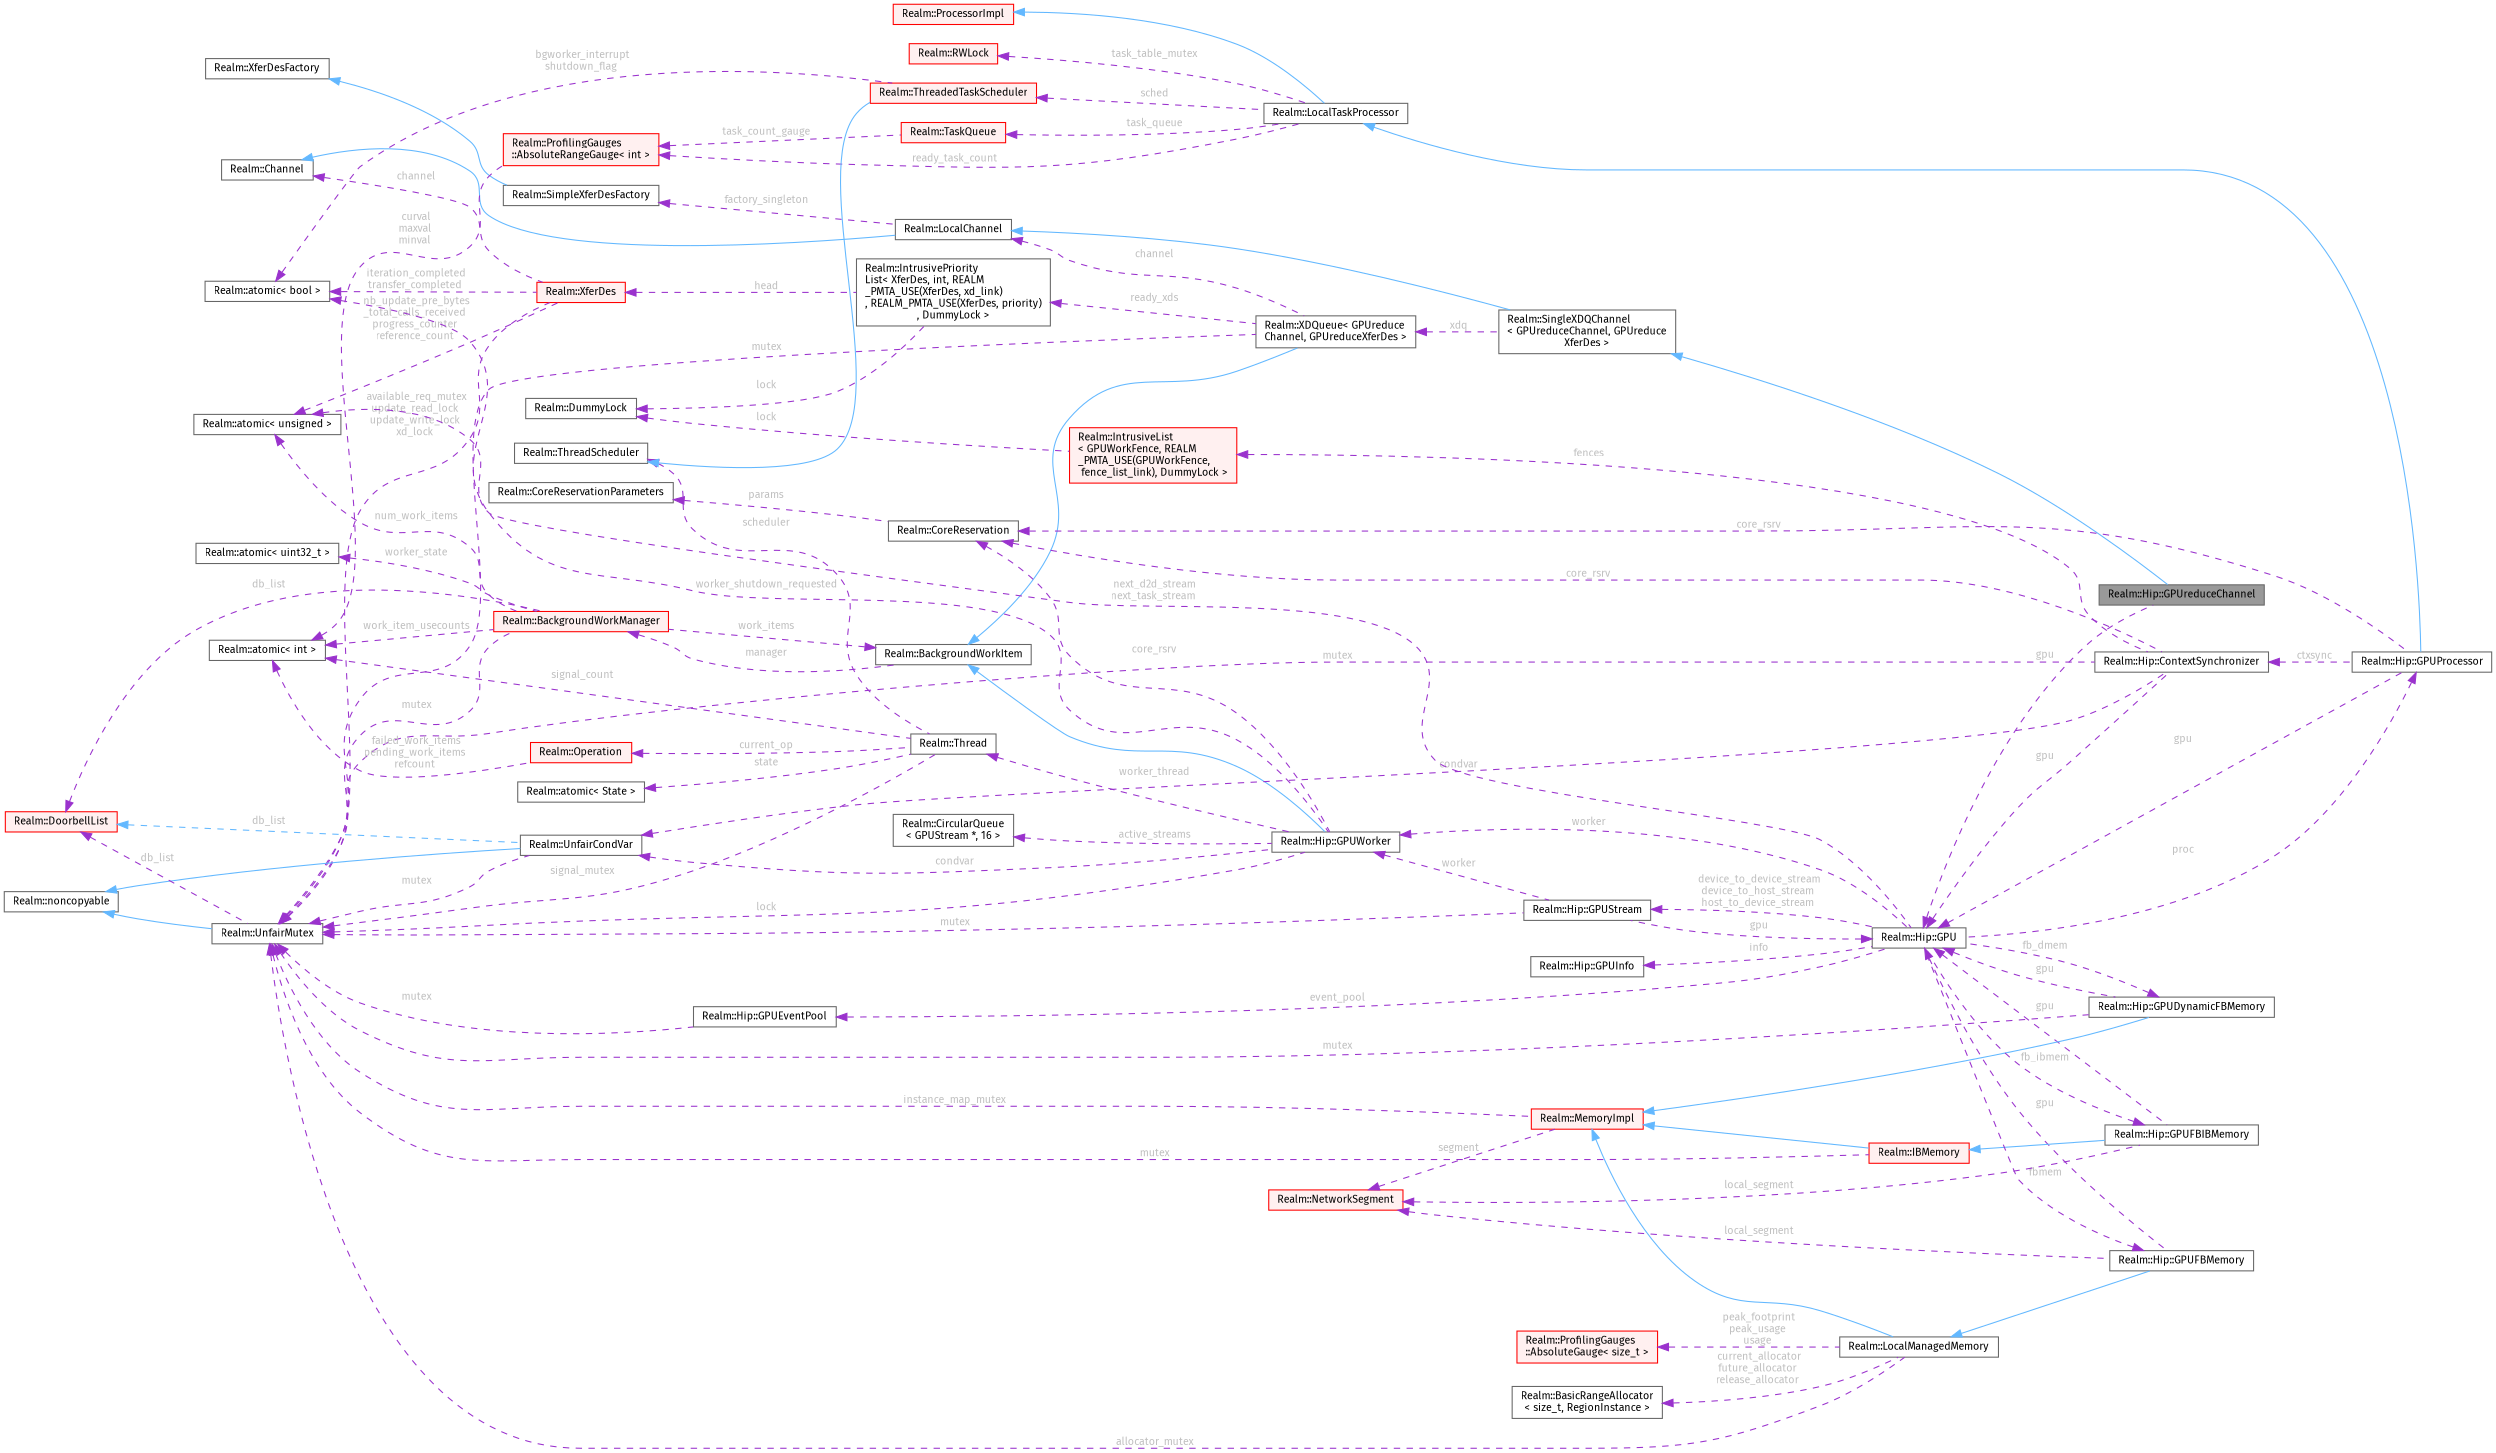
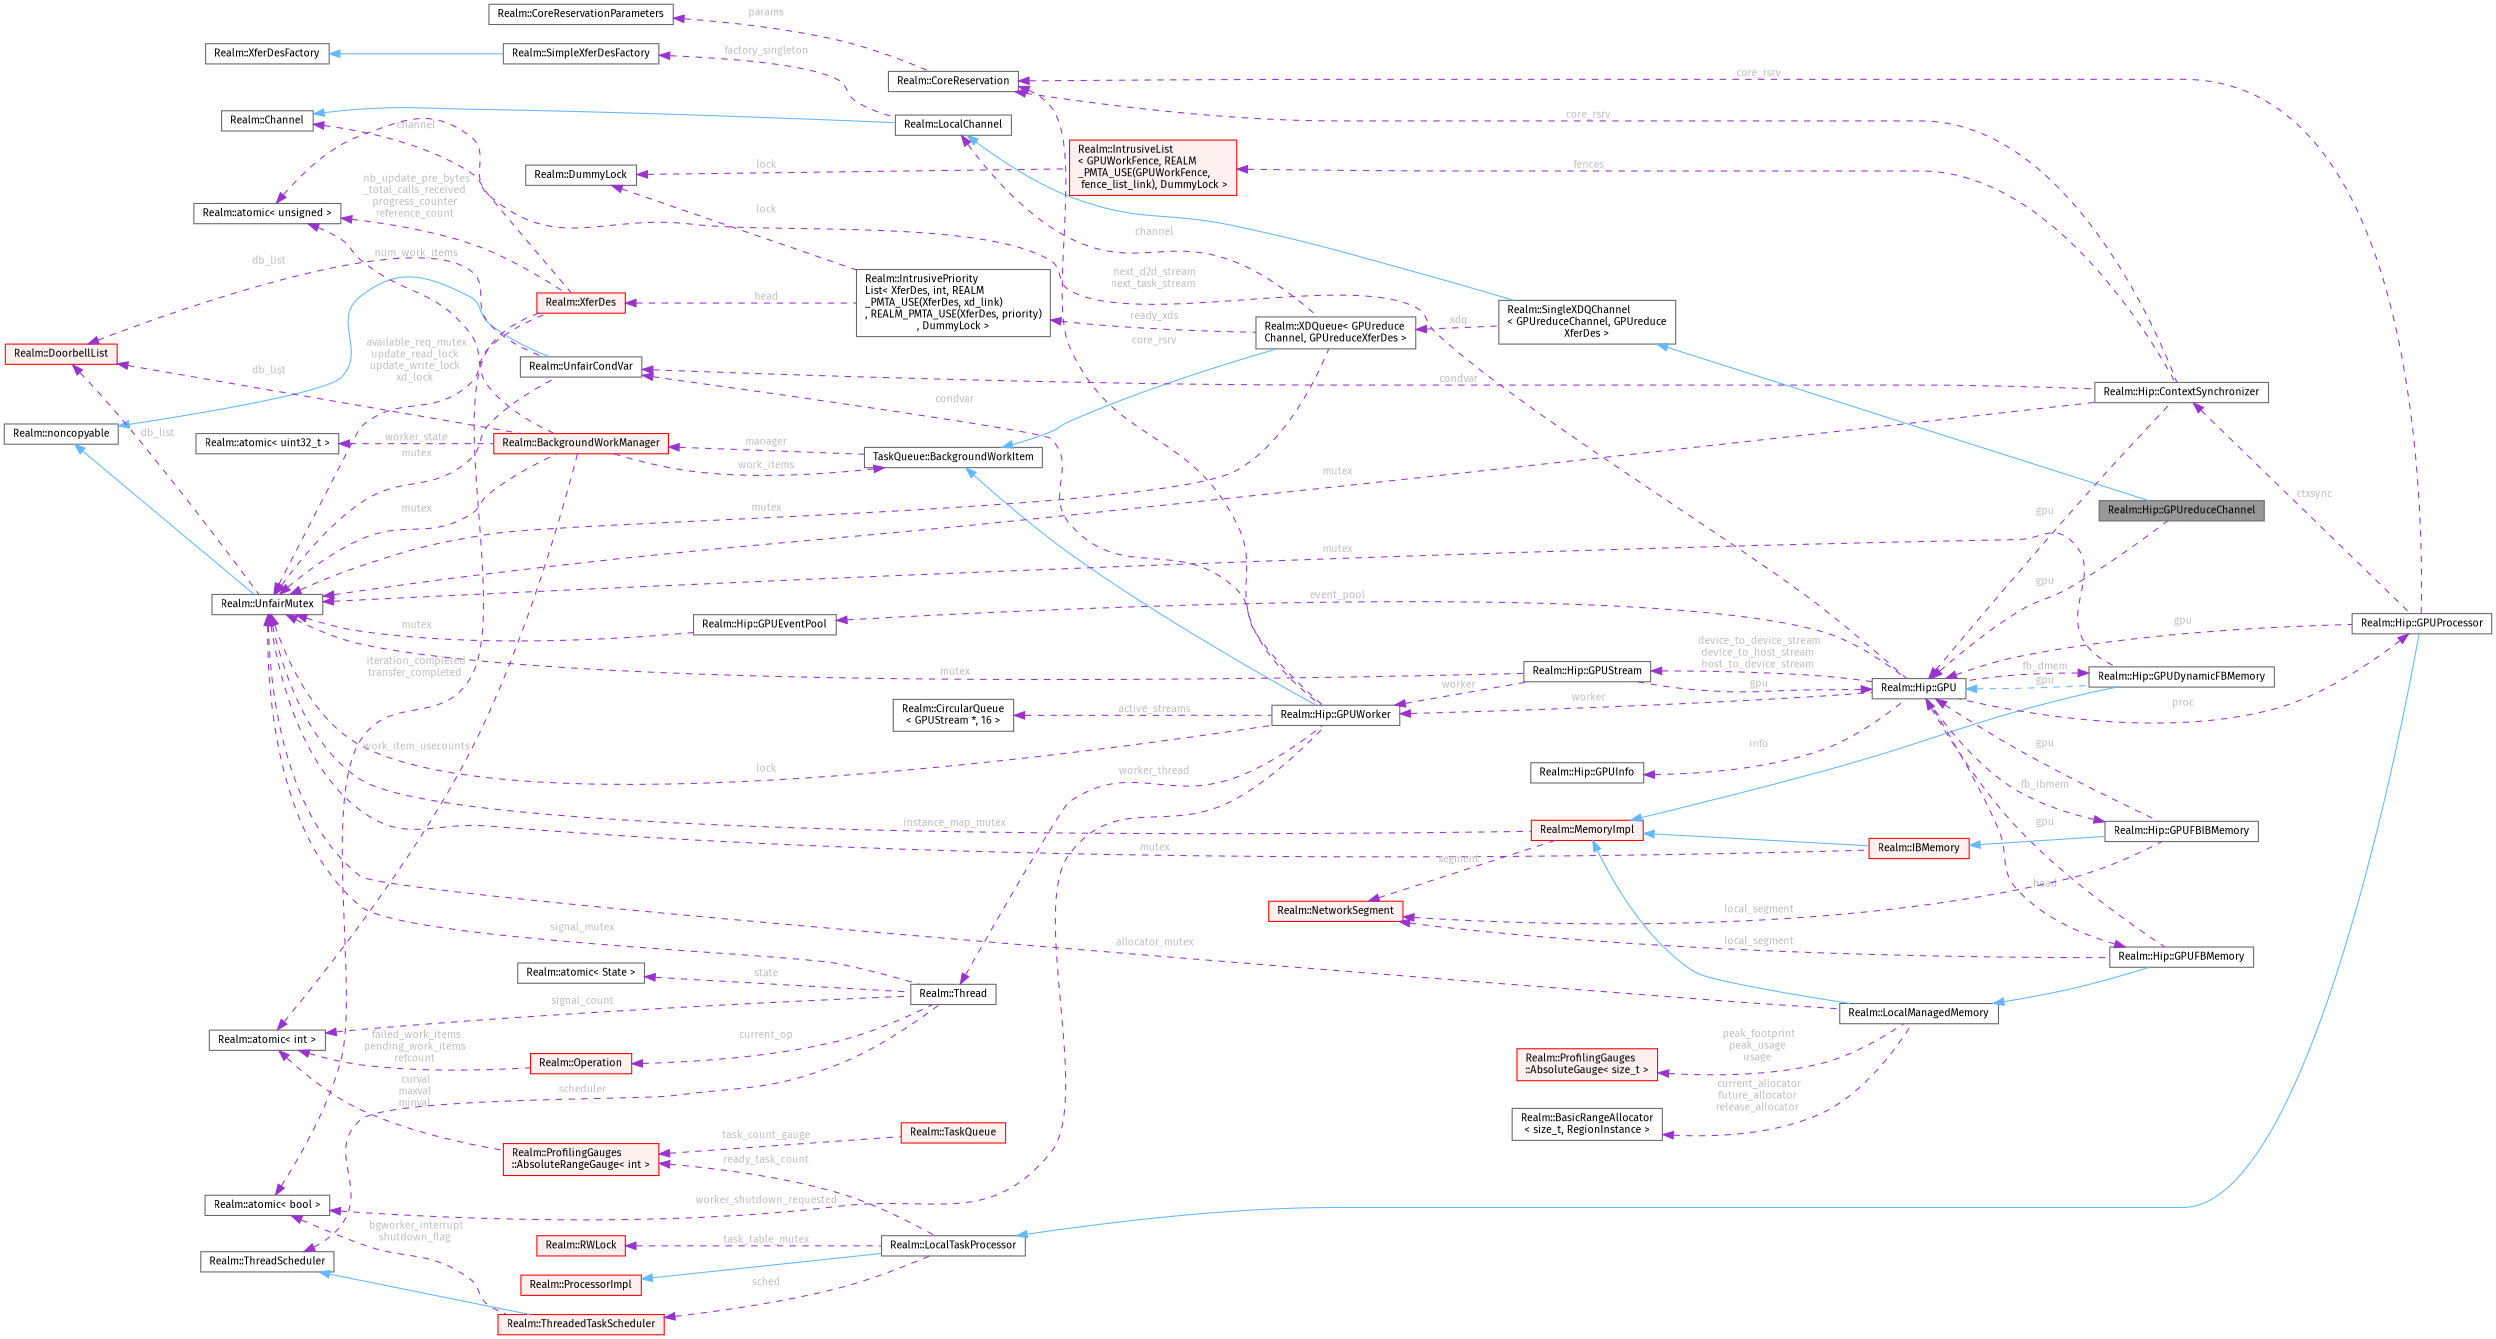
(1149, 134) -> none
(953, 655) -> (953, 458)
(324, 834) -> (341, 266)
(2033, 979) -> (2033, 688)
(2044, 1173) -> (2044, 884)
